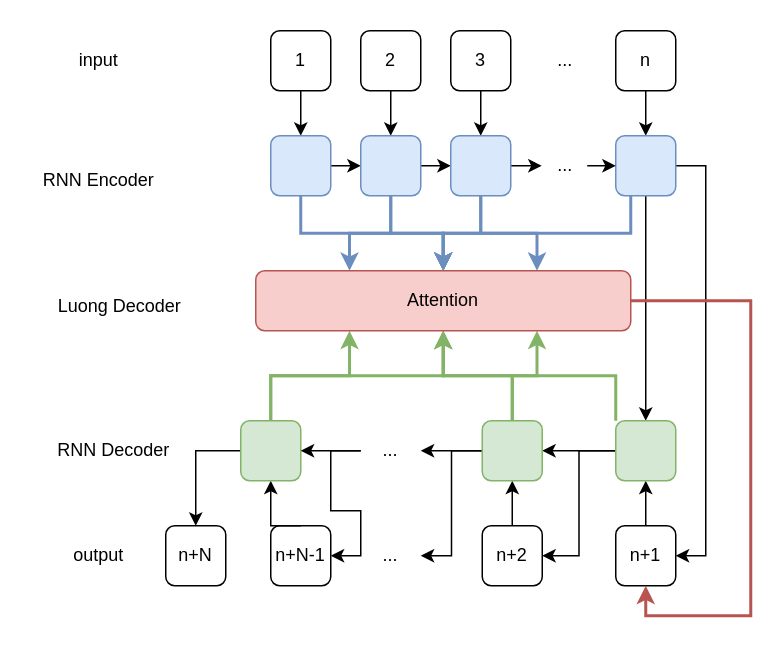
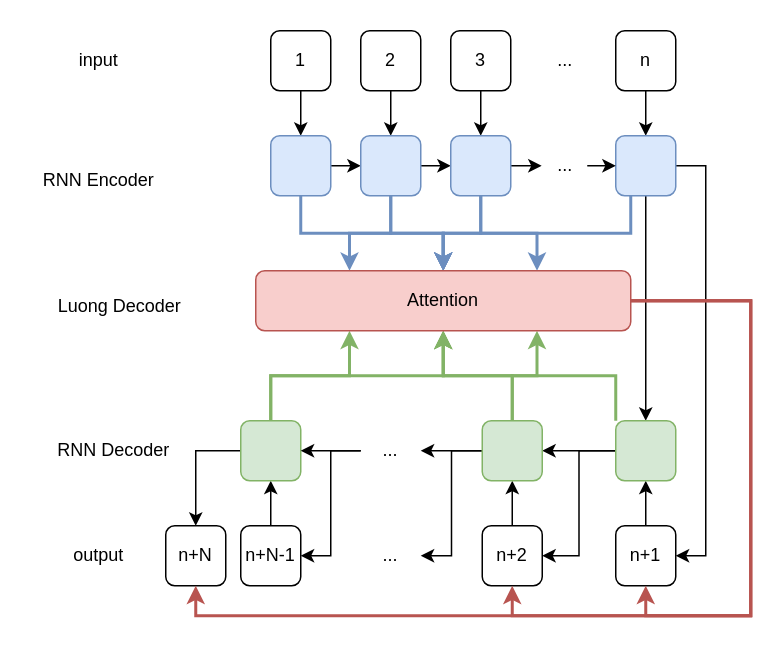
(301, 556) -> (271, 556)
none -> (512, 605)
none -> (345, 616)
